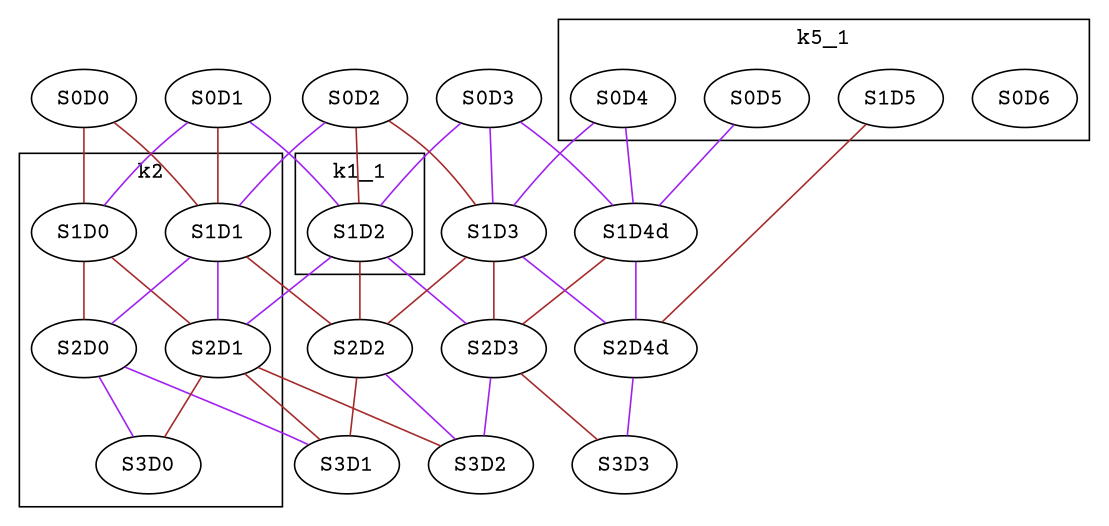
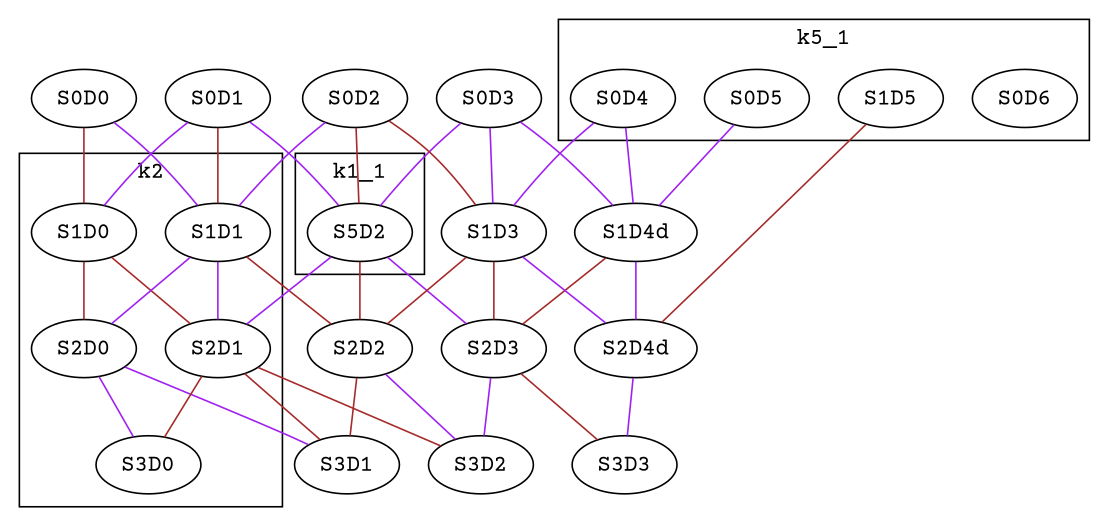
(160, 163) -> (160, 163)
(360, 232) -> (360, 232)
